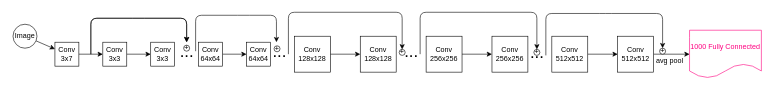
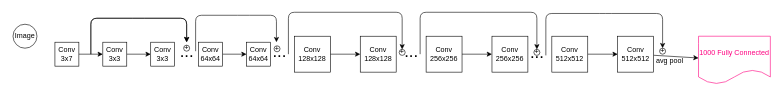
(43, 44) -> none
(726, 54) -> (735, 60)
